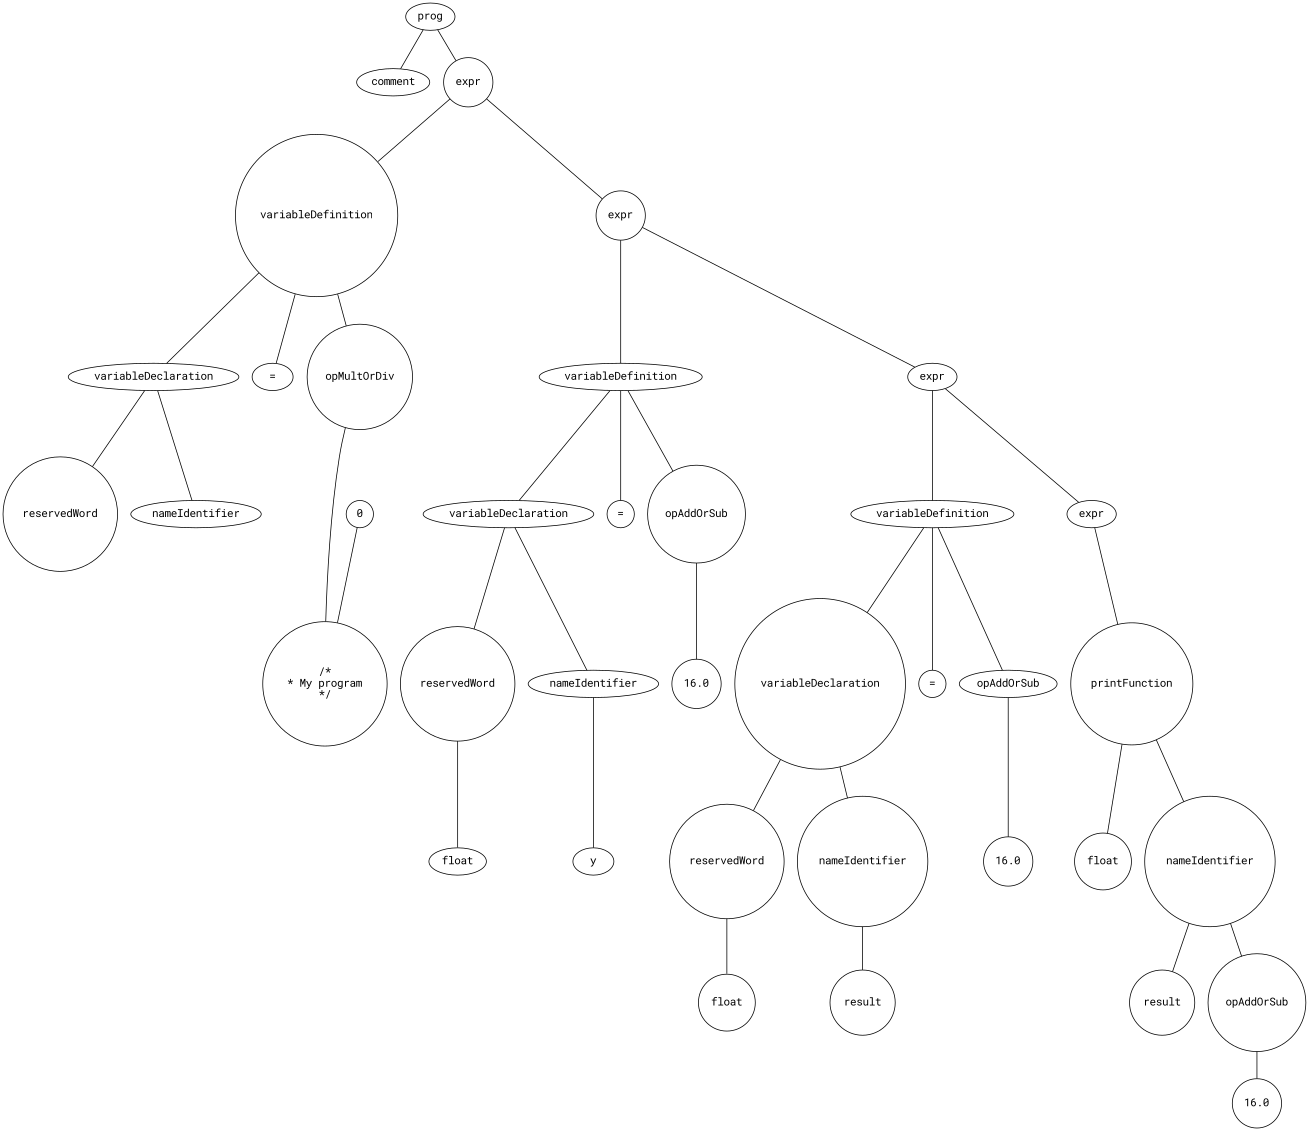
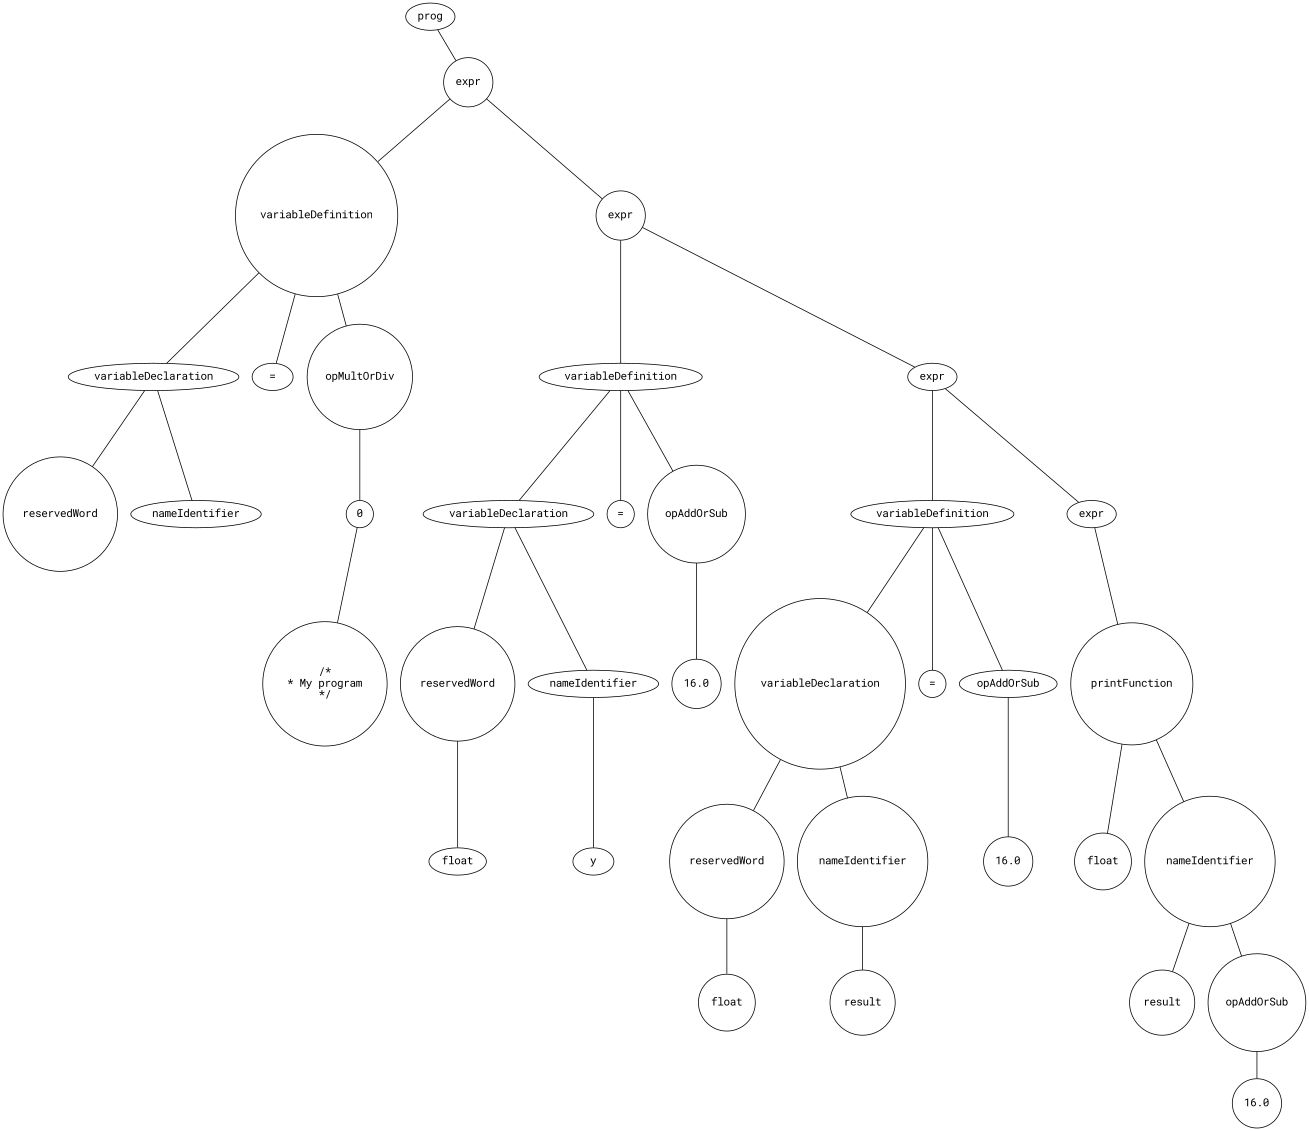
(393, 82) -> none
(331, 524) -> (360, 465)
